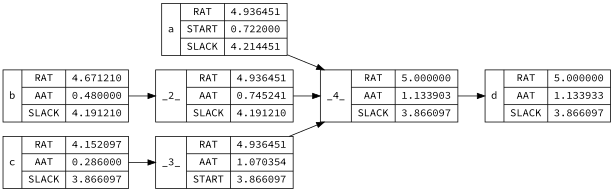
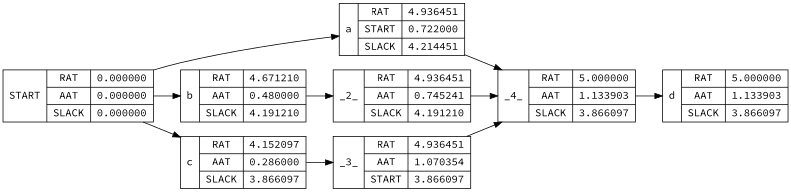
none -> (78, 96)
(579, 96) -> (757, 96)
